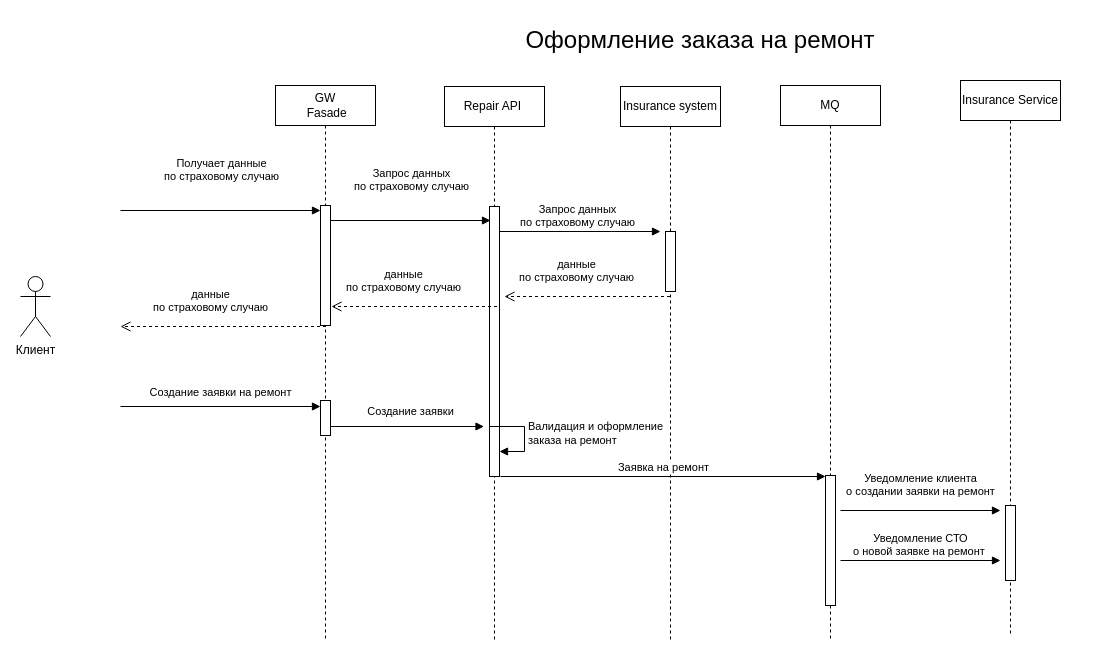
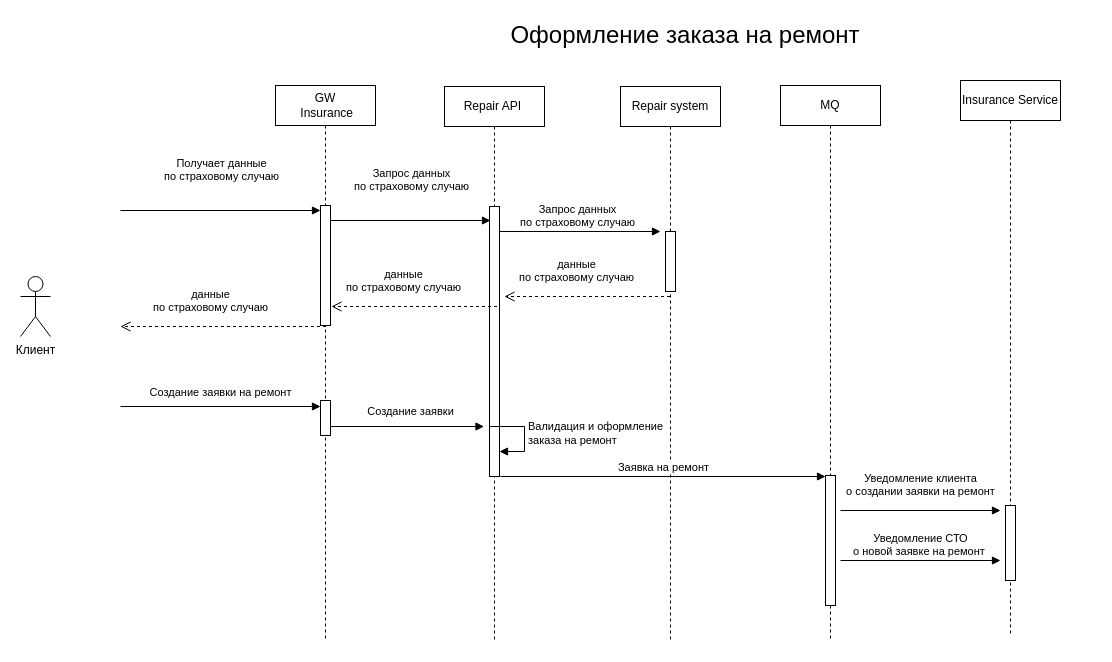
(701, 41) -> (686, 36)
(326, 106) -> (326, 106)
(671, 107) -> (671, 107)
